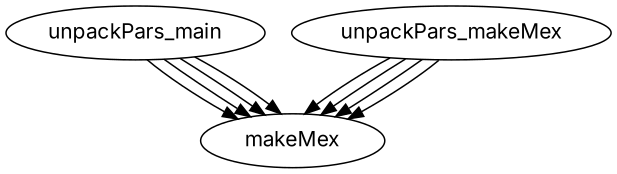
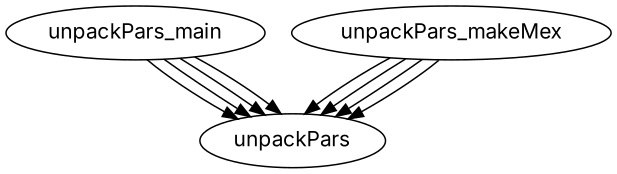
(293, 141) -> (293, 141)
